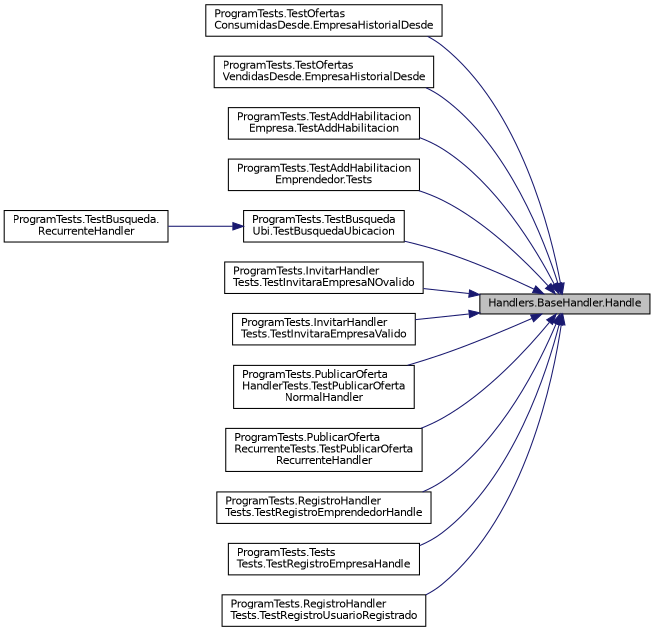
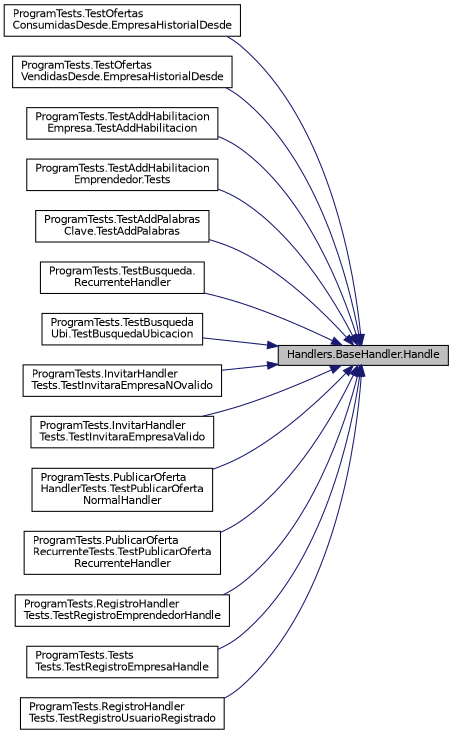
none -> (122, 226)
(201, 226) -> (270, 313)
